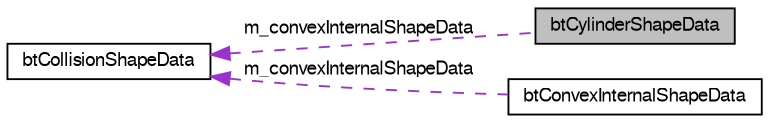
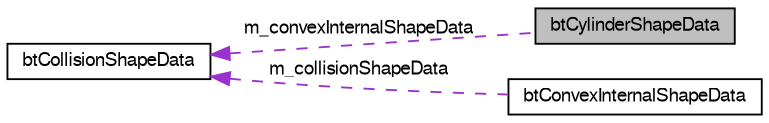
(359, 70) -> (359, 70)
